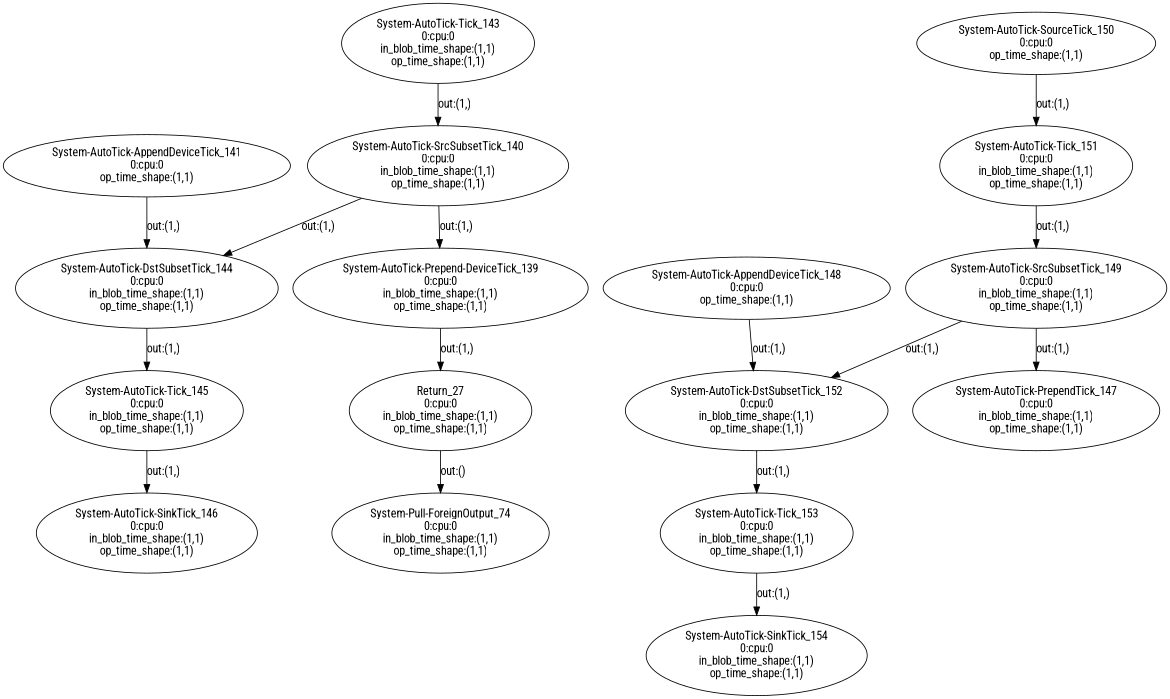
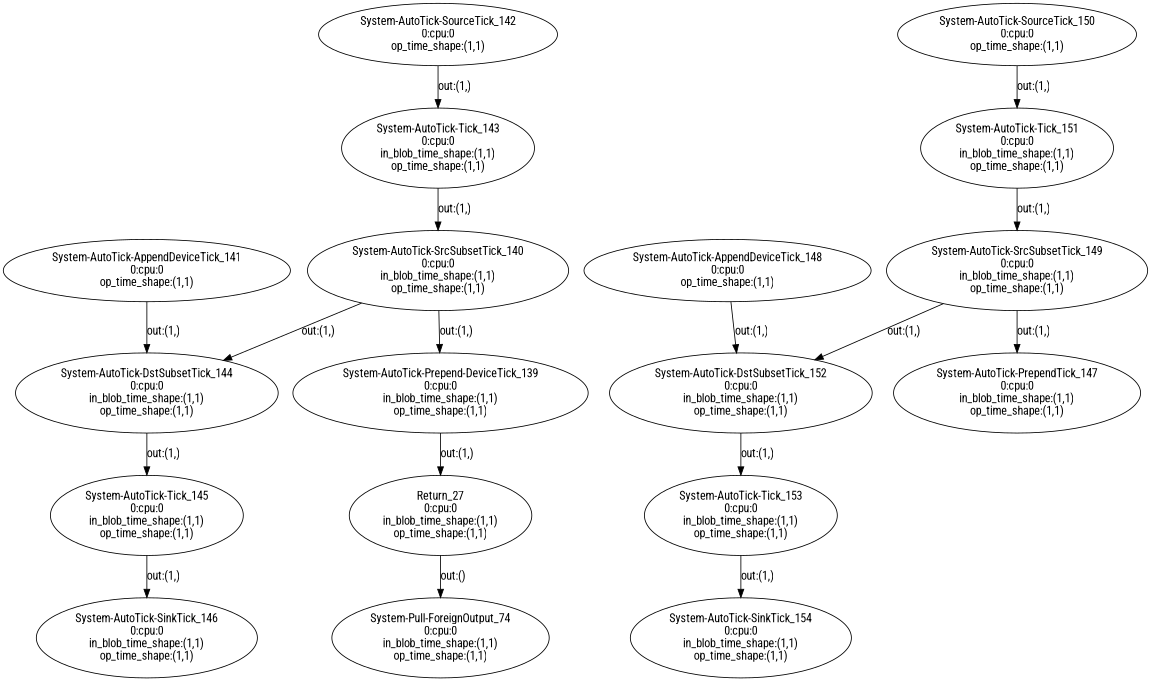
none -> (438, 35)
